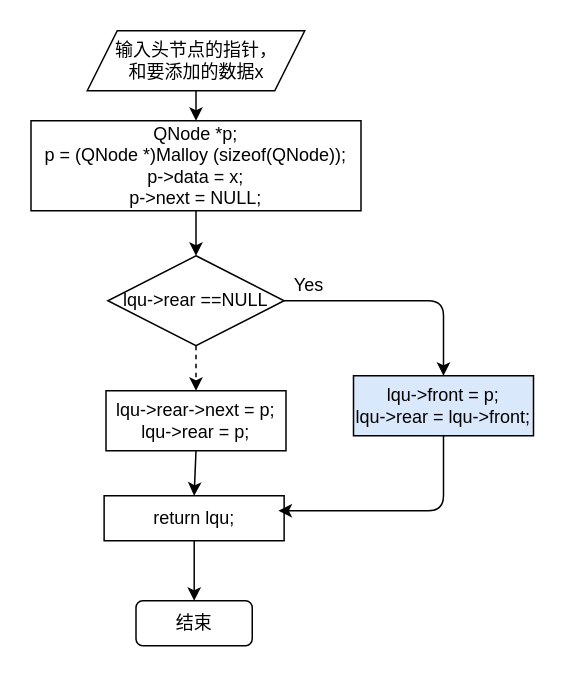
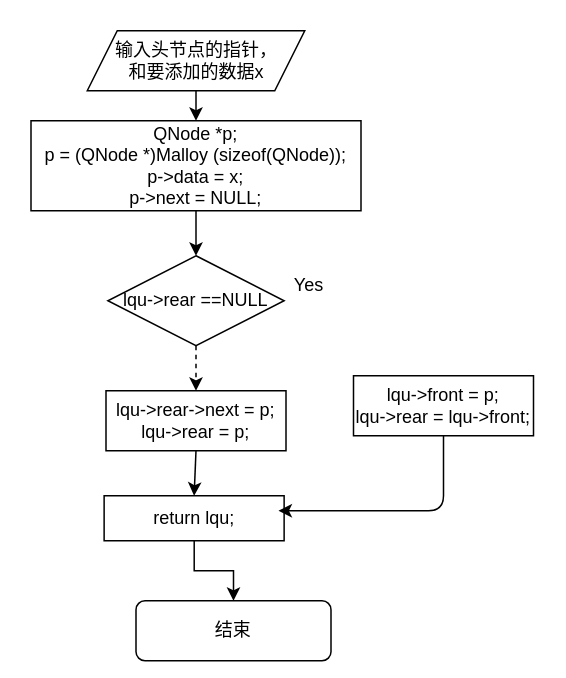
(391, 301) -> none
(443, 406) -> (443, 406)
(194, 623) -> (233, 631)
